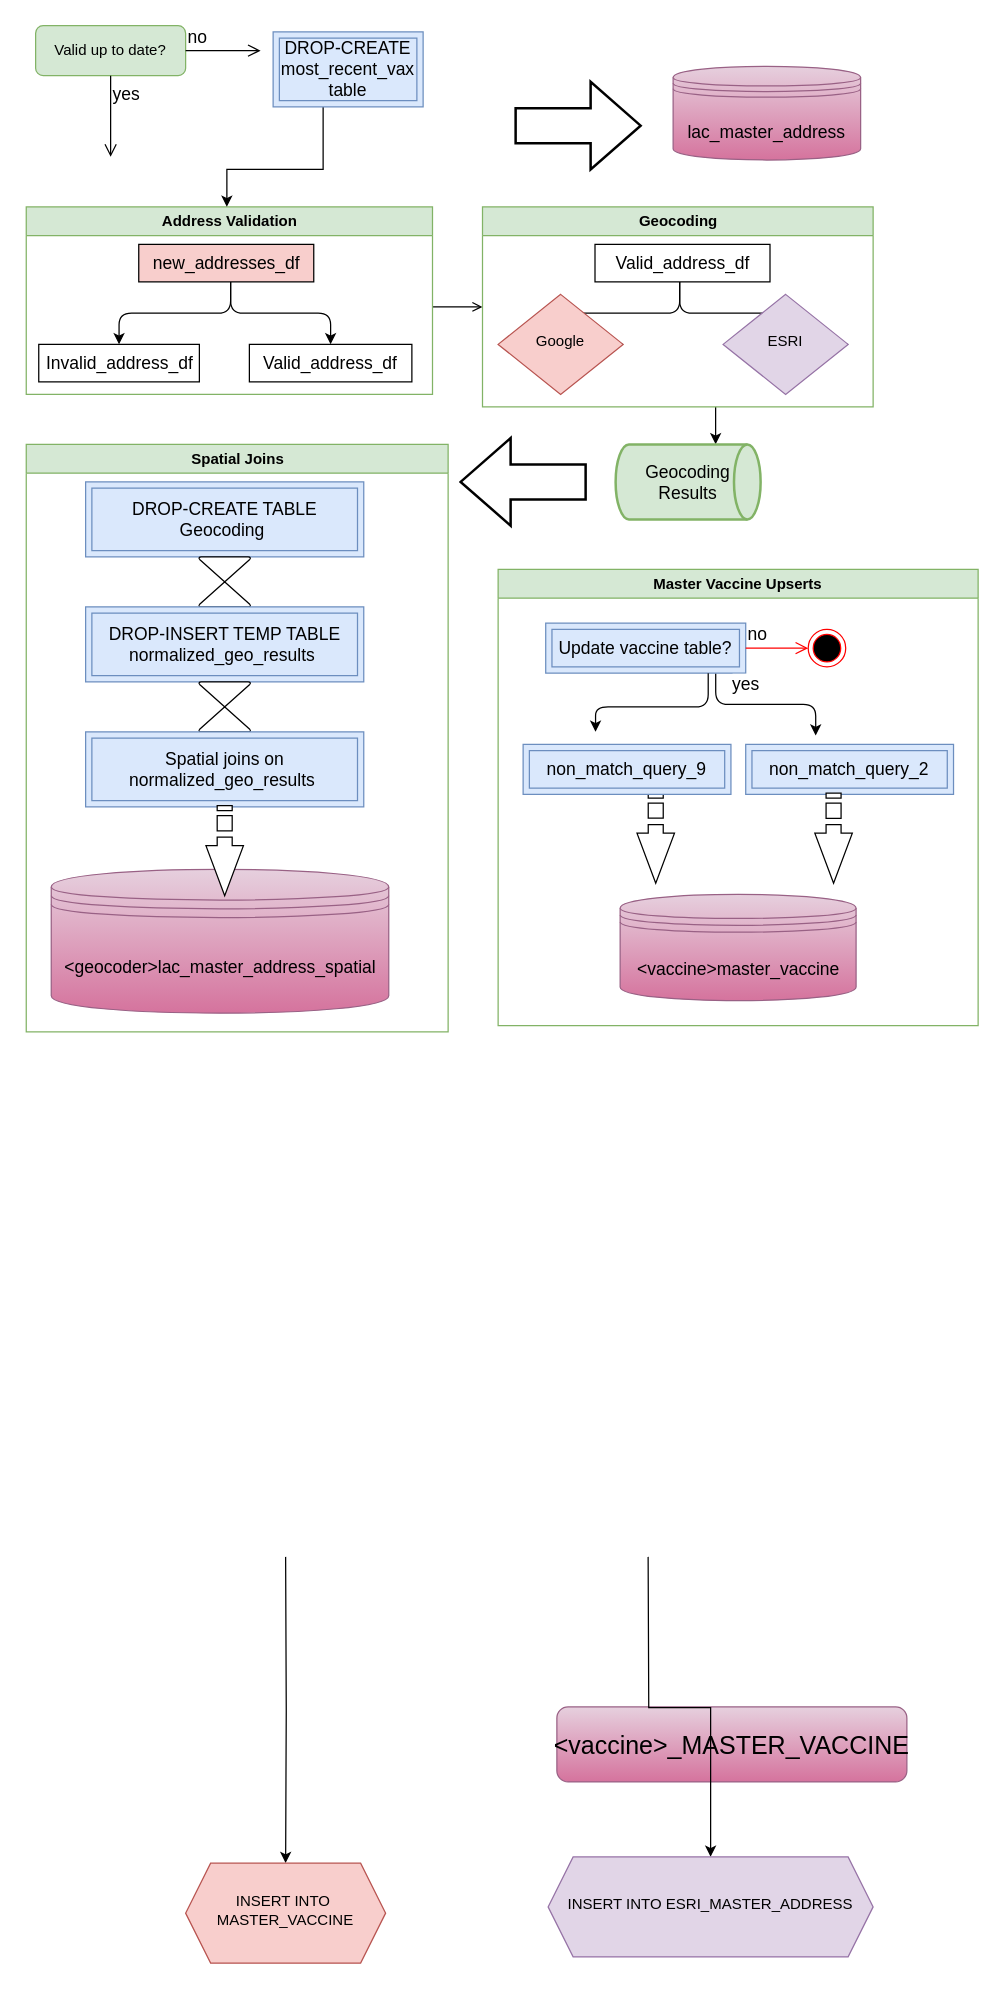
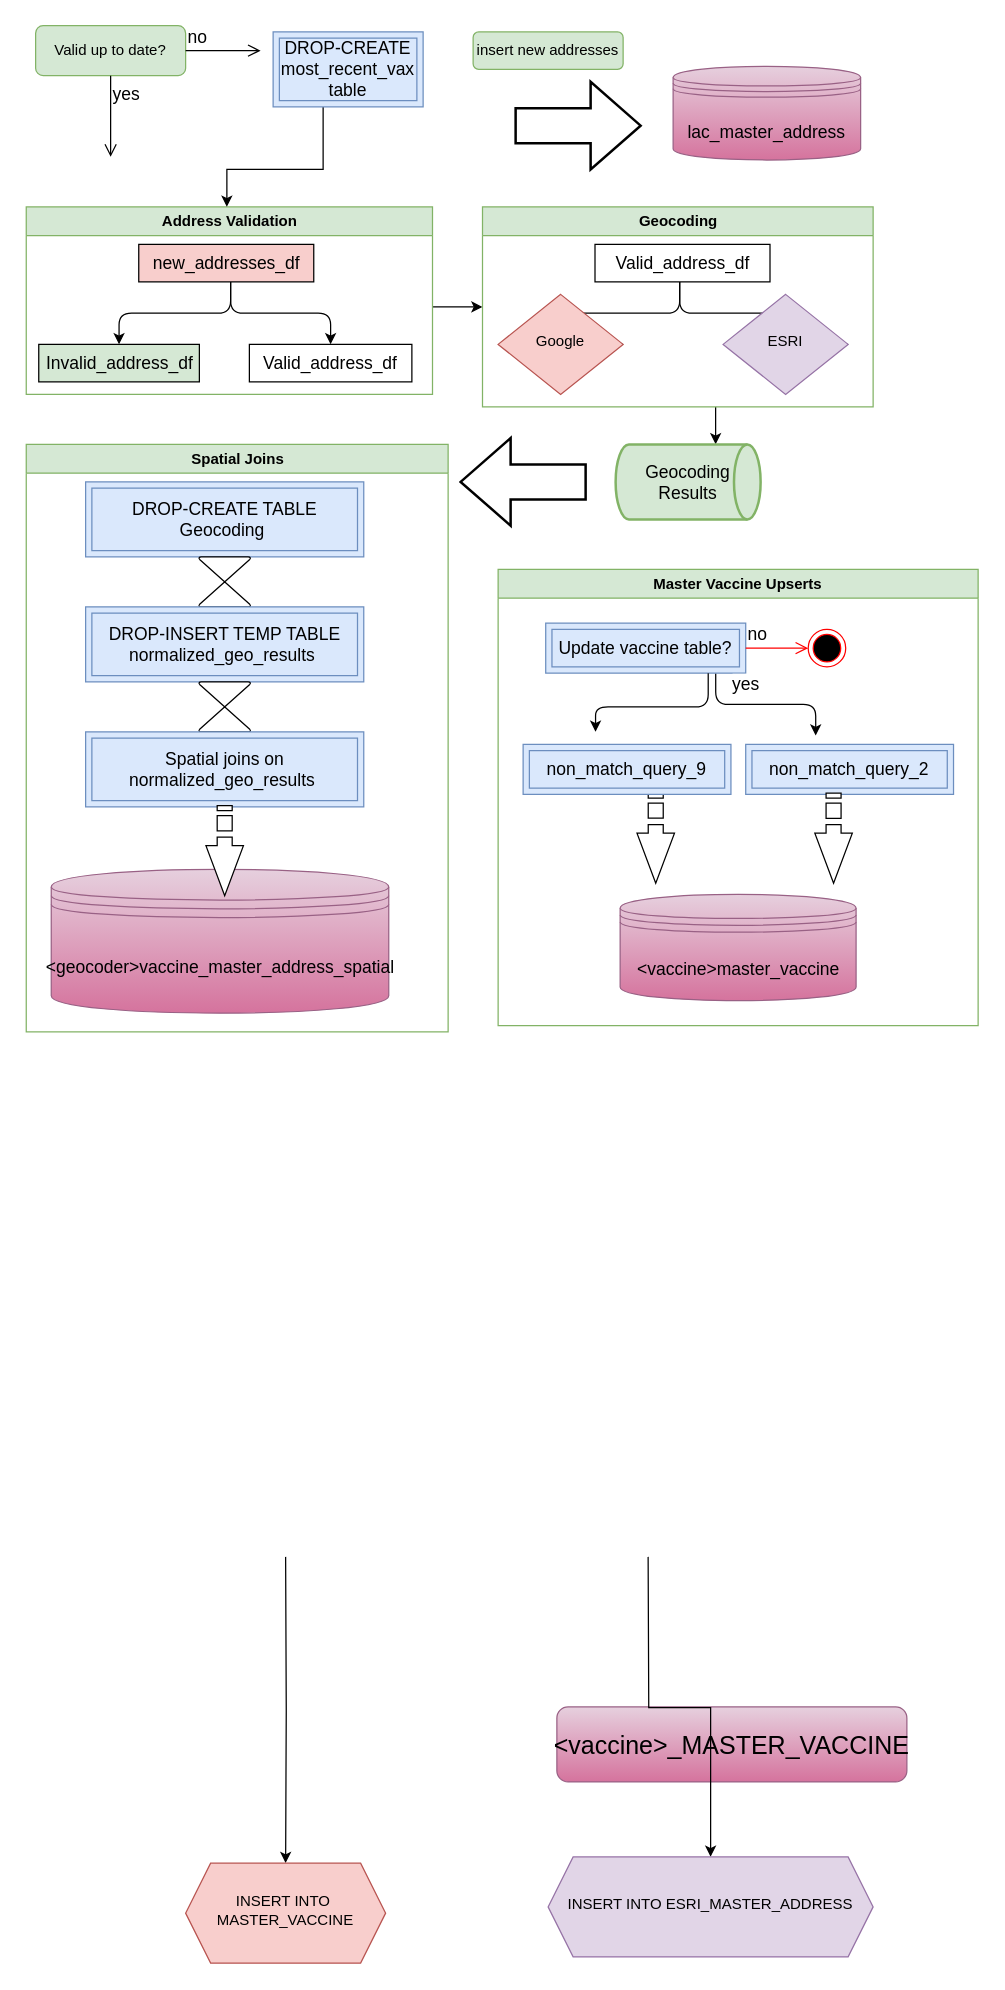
none -> (548, 51)
(474, 307) -> (473, 307)
(119, 363) -> (119, 363)
(221, 963) -> (221, 963)
